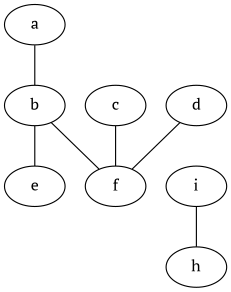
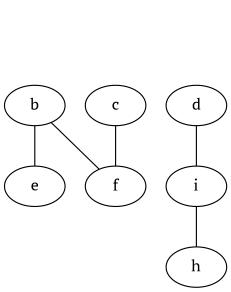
(35, 25) -> none
(156, 146) -> (196, 146)
